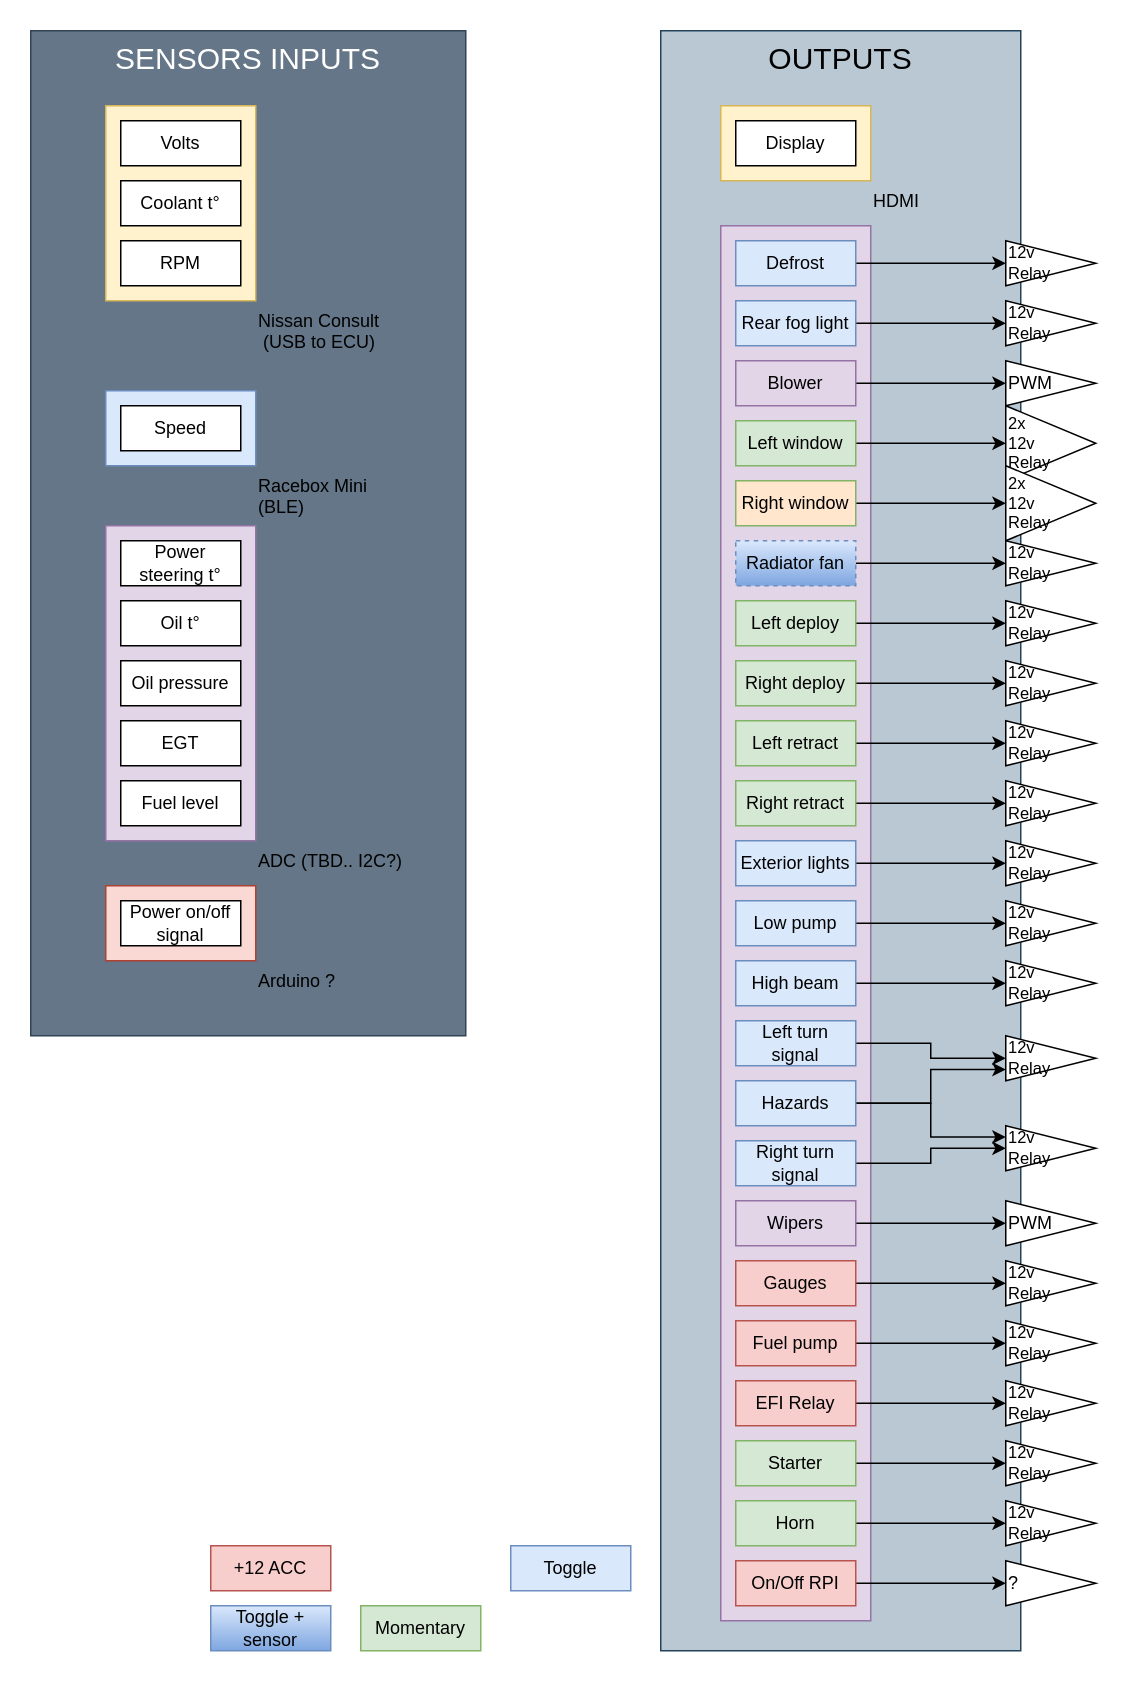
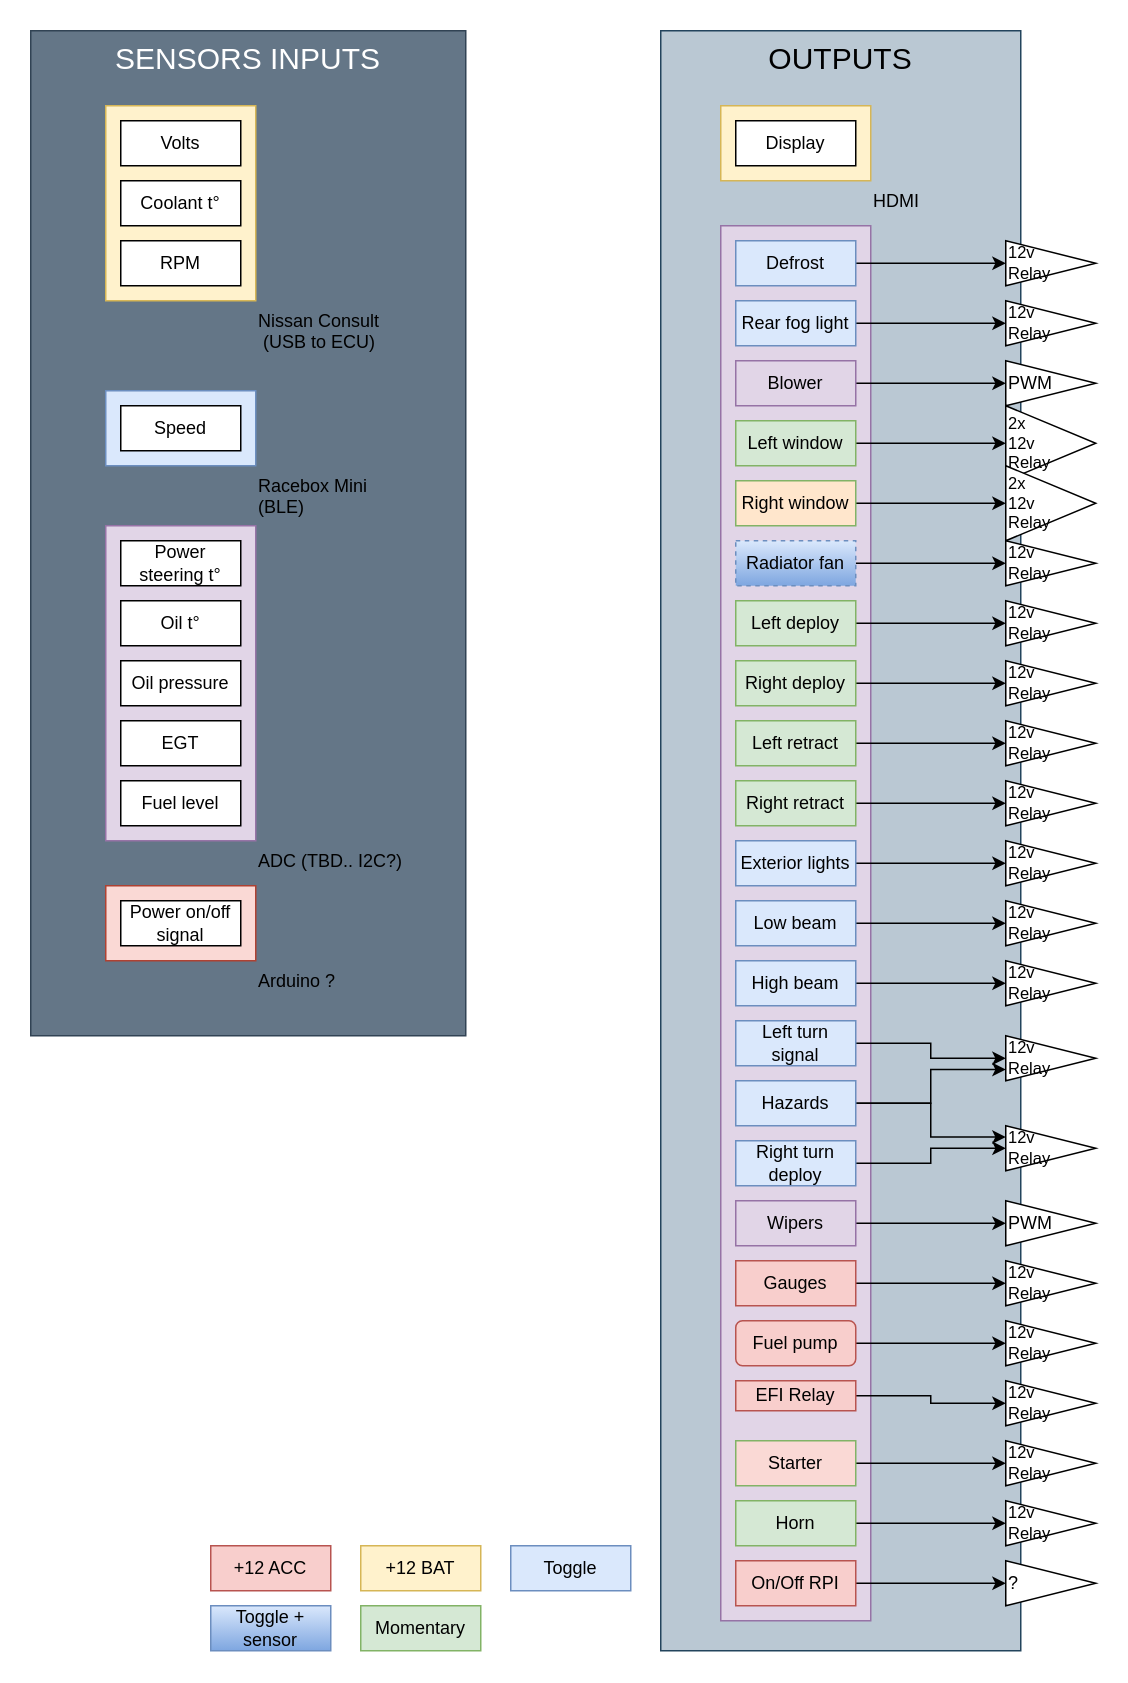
(796, 923) -> (796, 923)
(796, 1163) -> (796, 1163)
(796, 1343) -> (796, 1343)
(796, 1403) -> (796, 1396)
(796, 1463) -> (796, 1463)
none -> (421, 1568)
